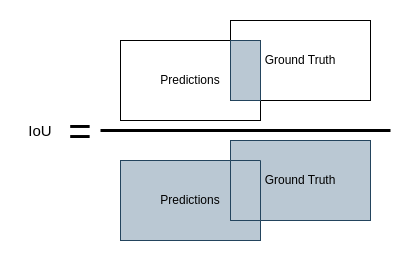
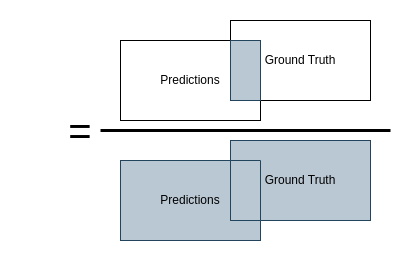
(41, 131) -> none
